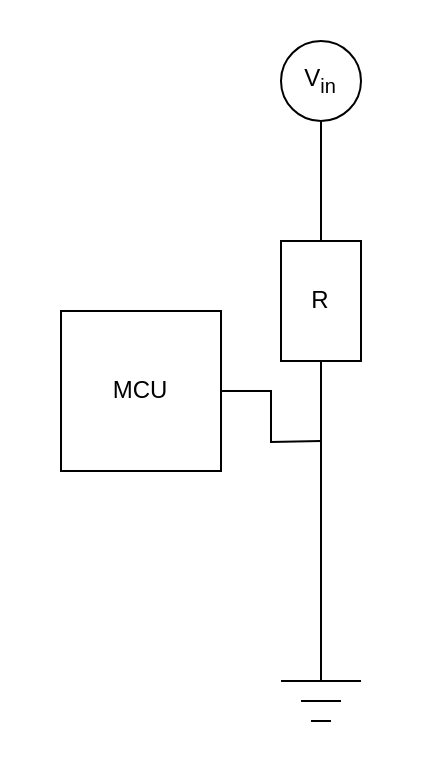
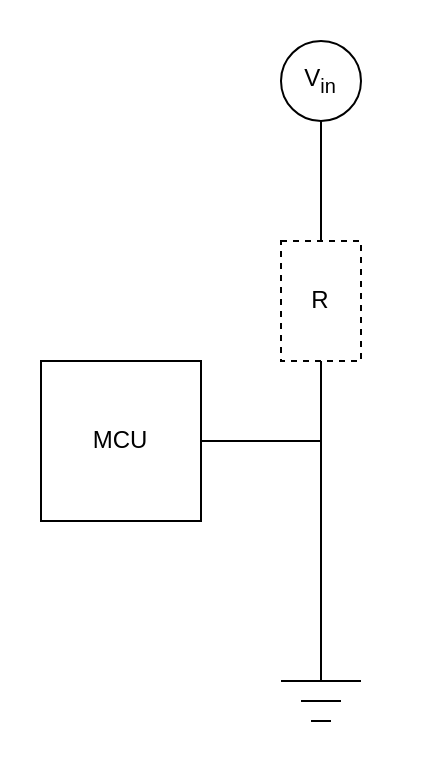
(321, 301) -> (321, 301)
(141, 391) -> (121, 441)
